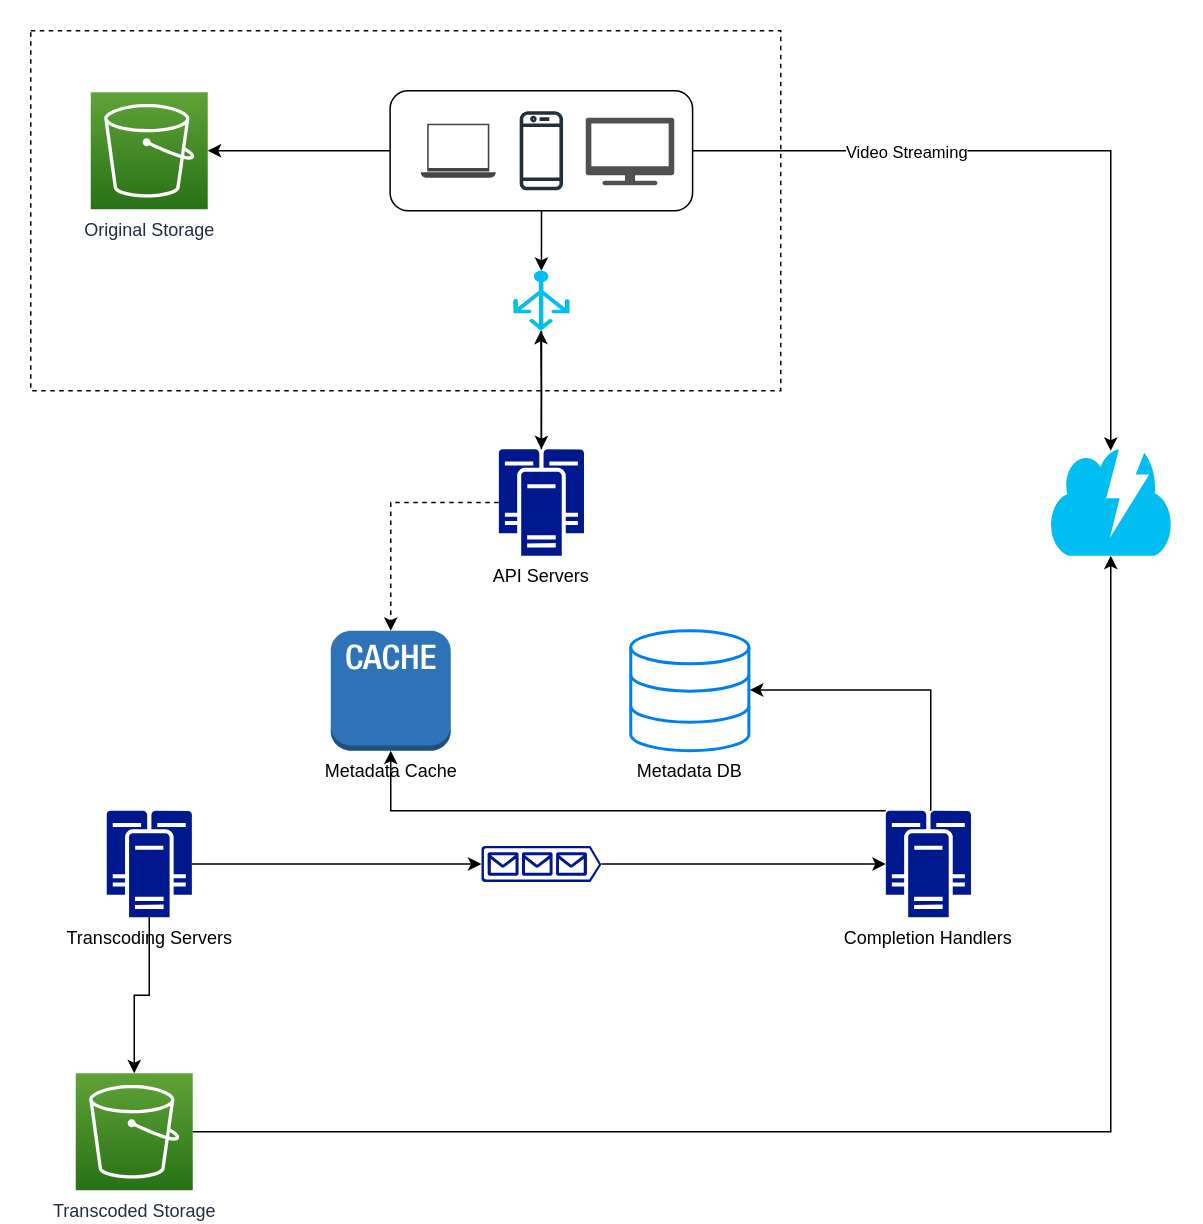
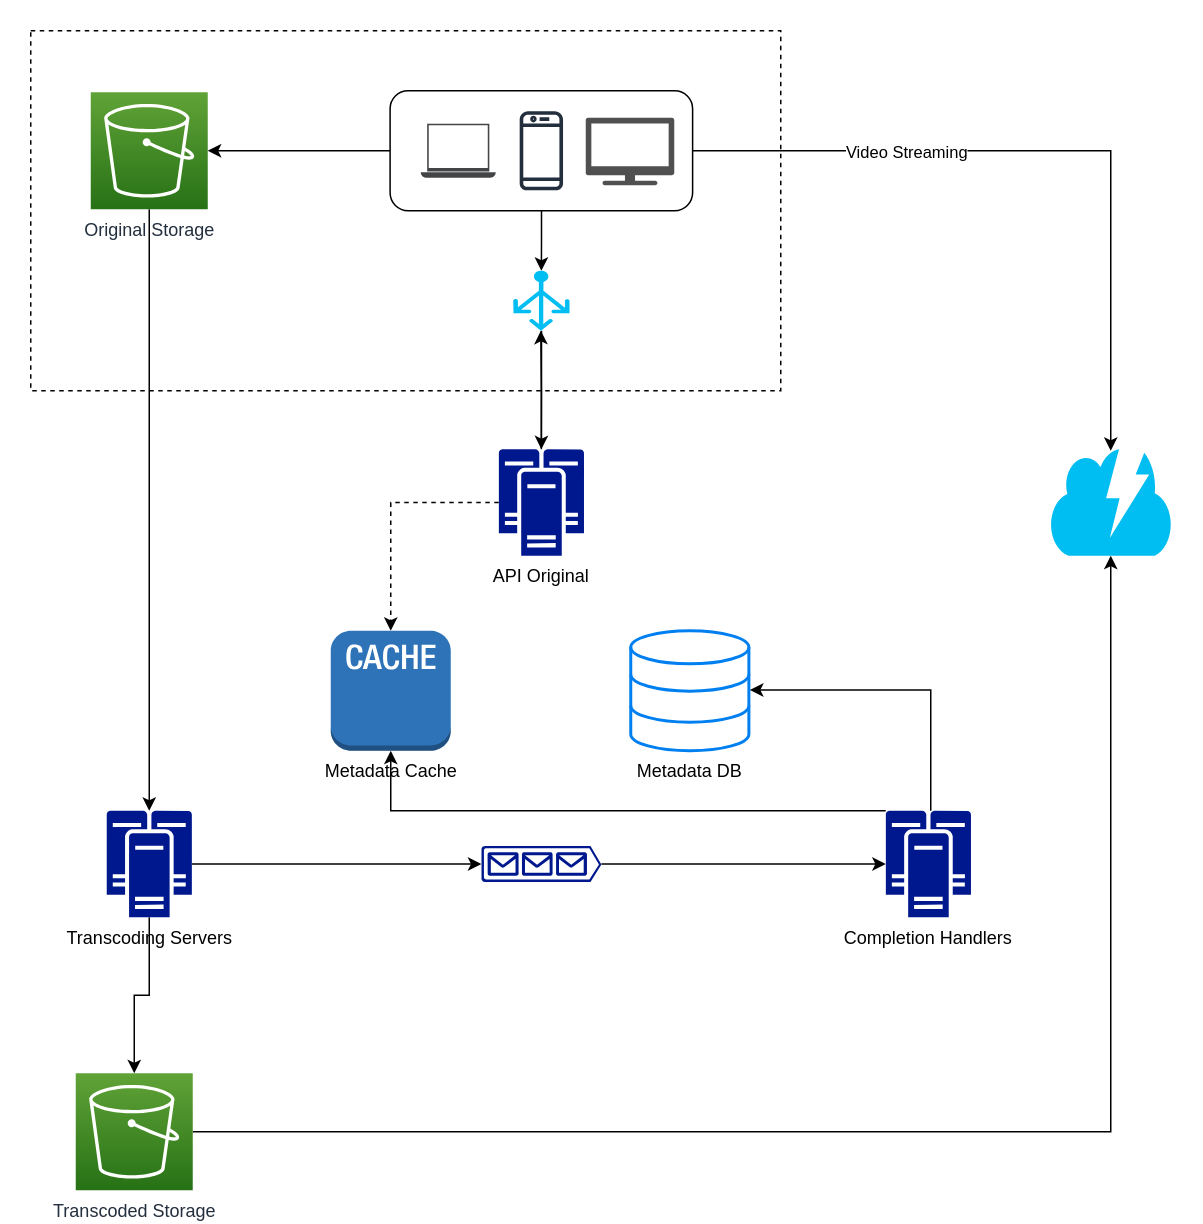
none -> (149, 505)
(542, 577) -> (542, 577)
